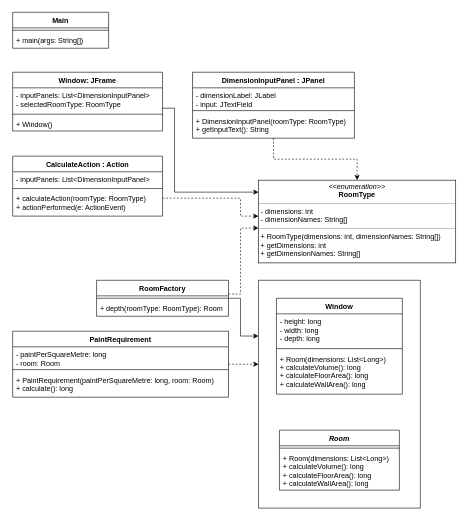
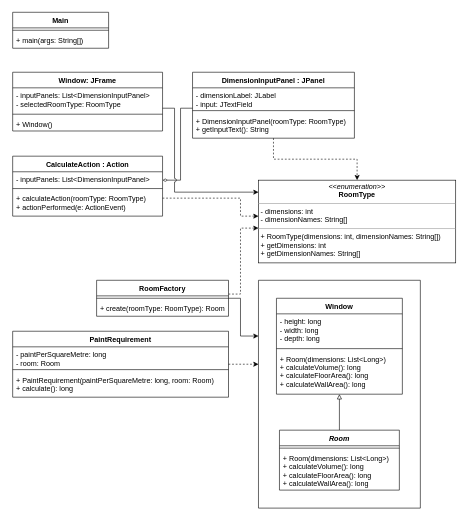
none -> (180, 145)
(161, 309) -> (163, 309)
none -> (339, 415)
